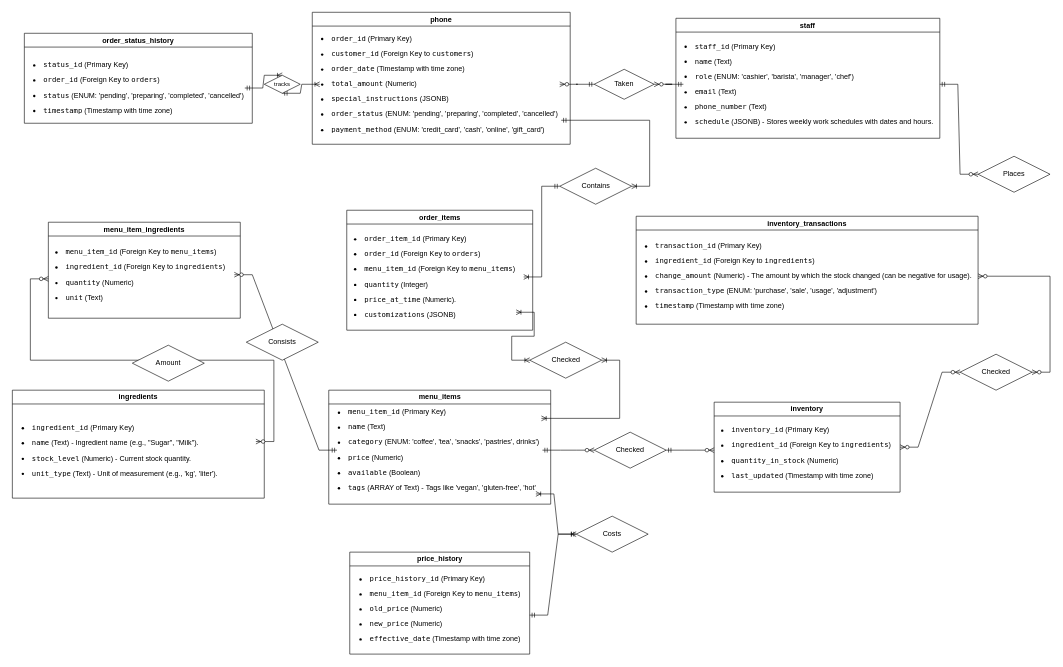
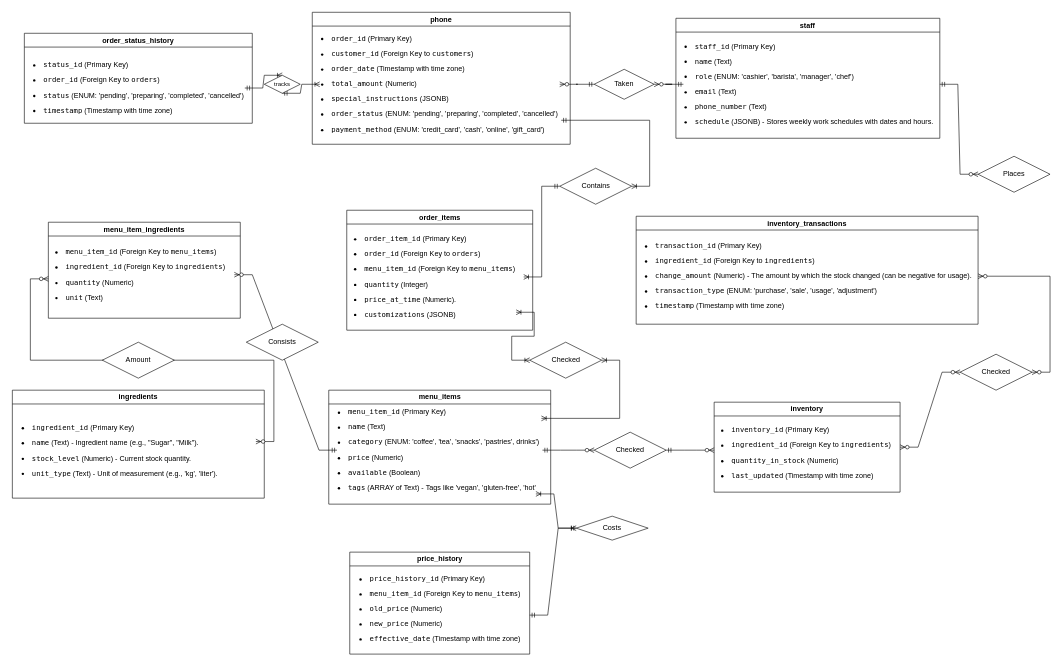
(168, 363) -> (138, 360)
(612, 534) -> (612, 528)
